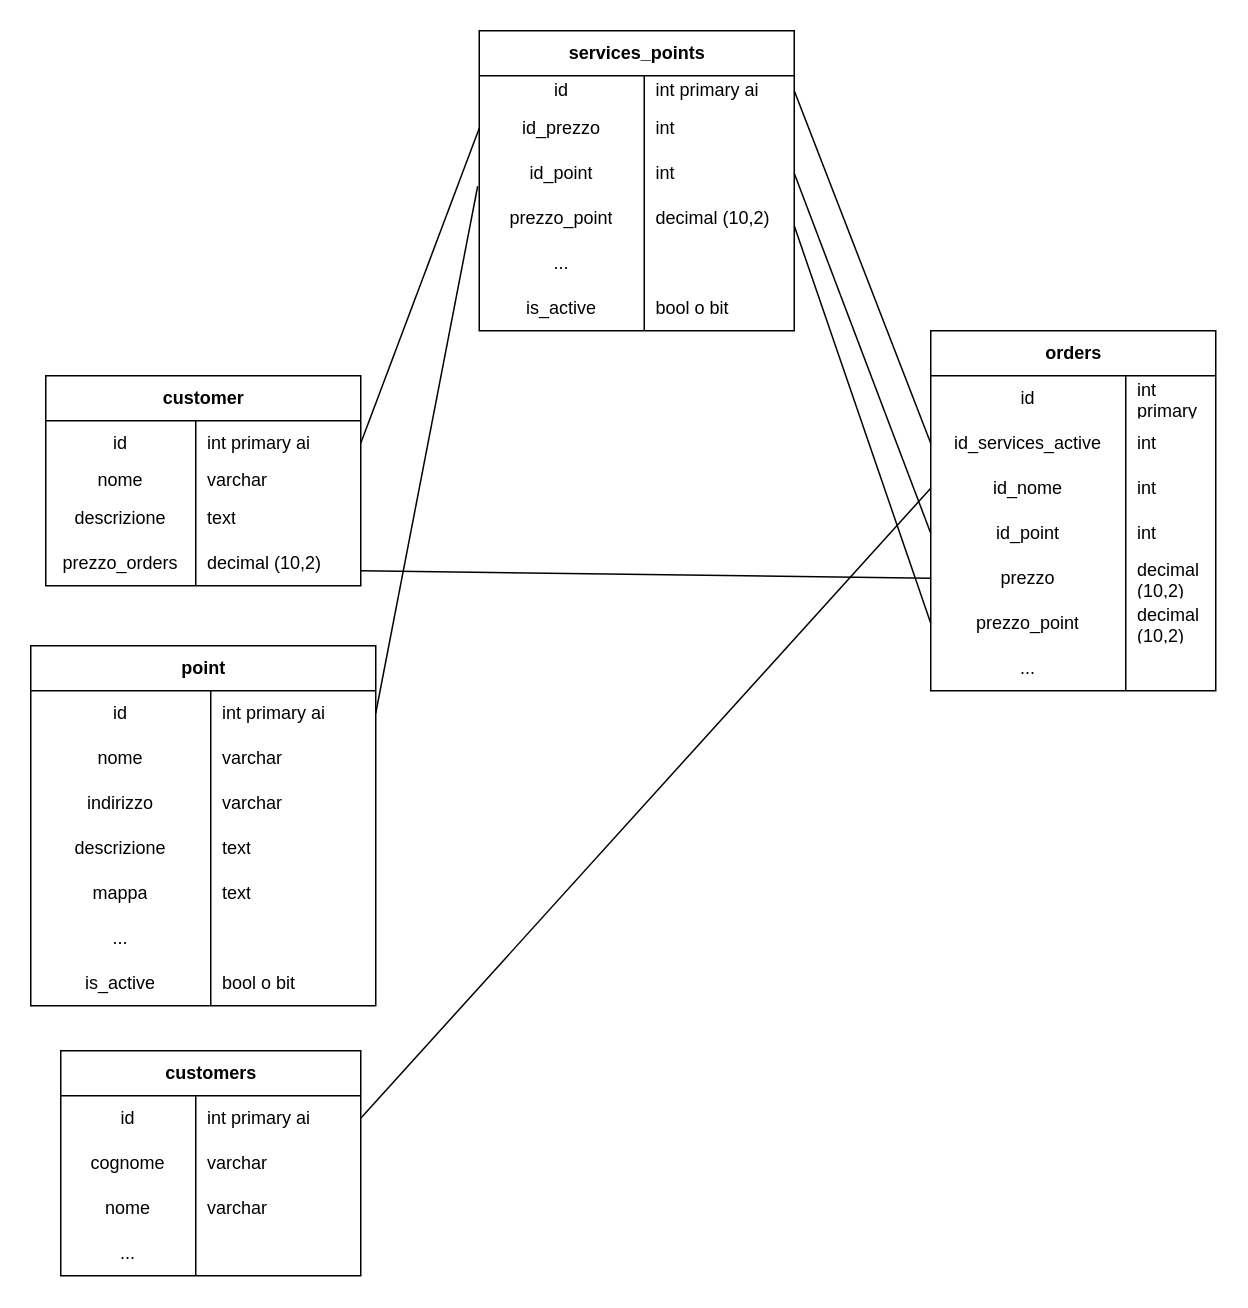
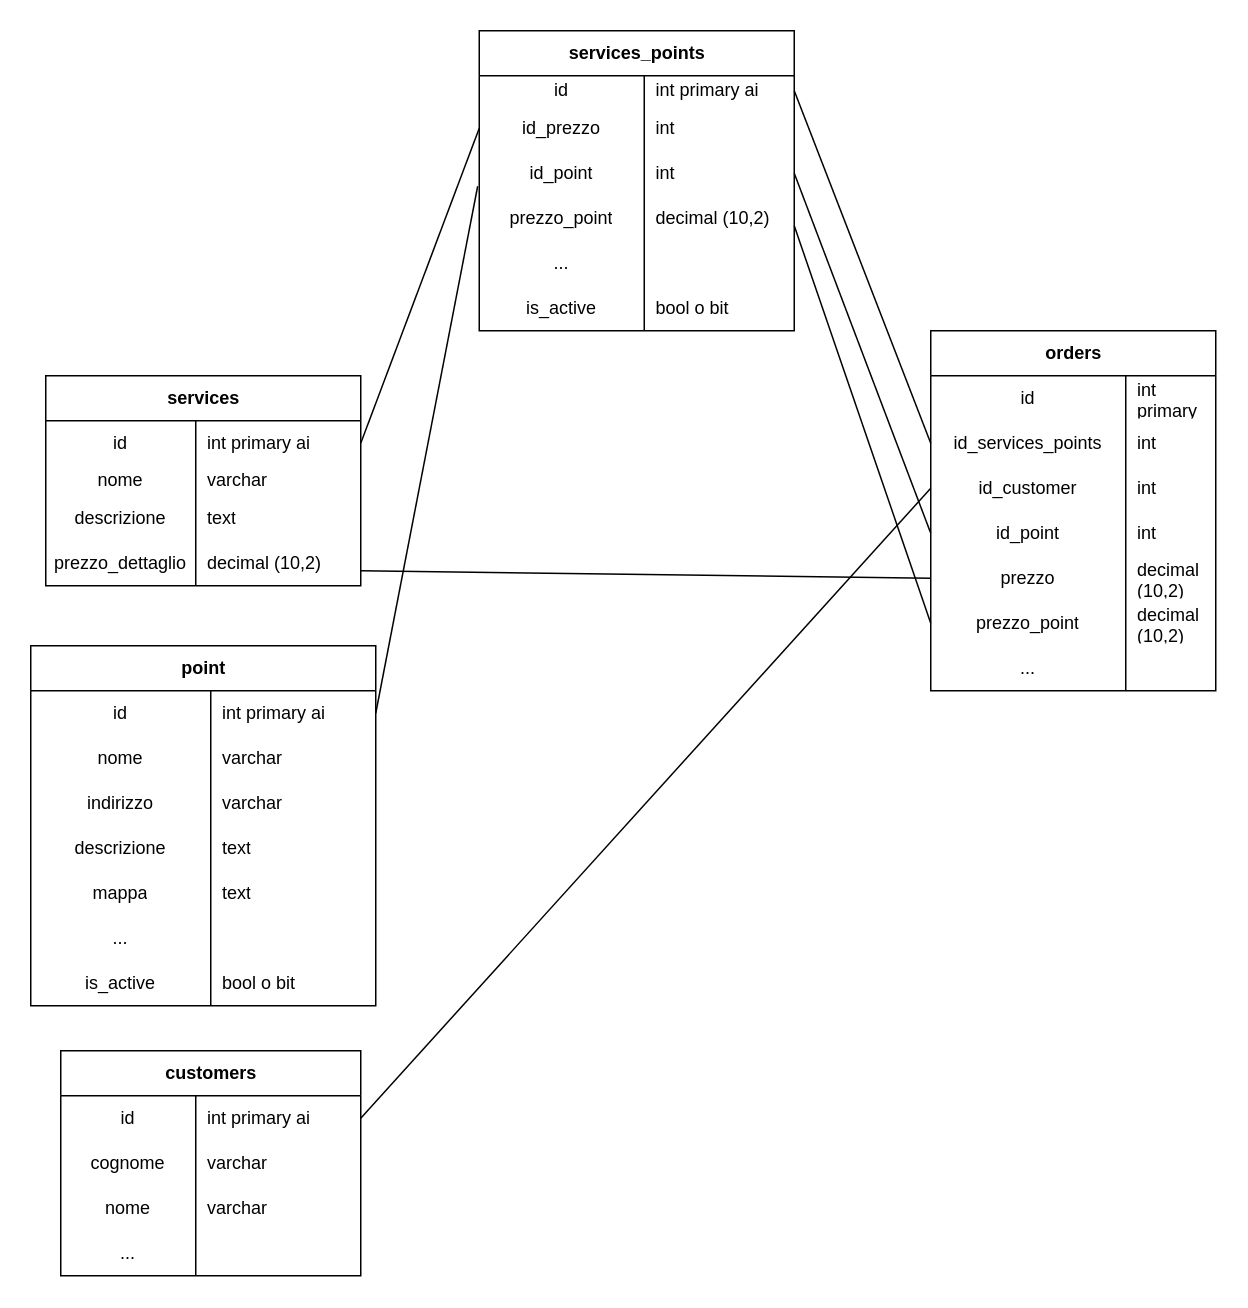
(204, 398) -> (204, 398)
(1028, 443) -> (1028, 443)
(1028, 488) -> (1028, 488)
(121, 563) -> (121, 563)
